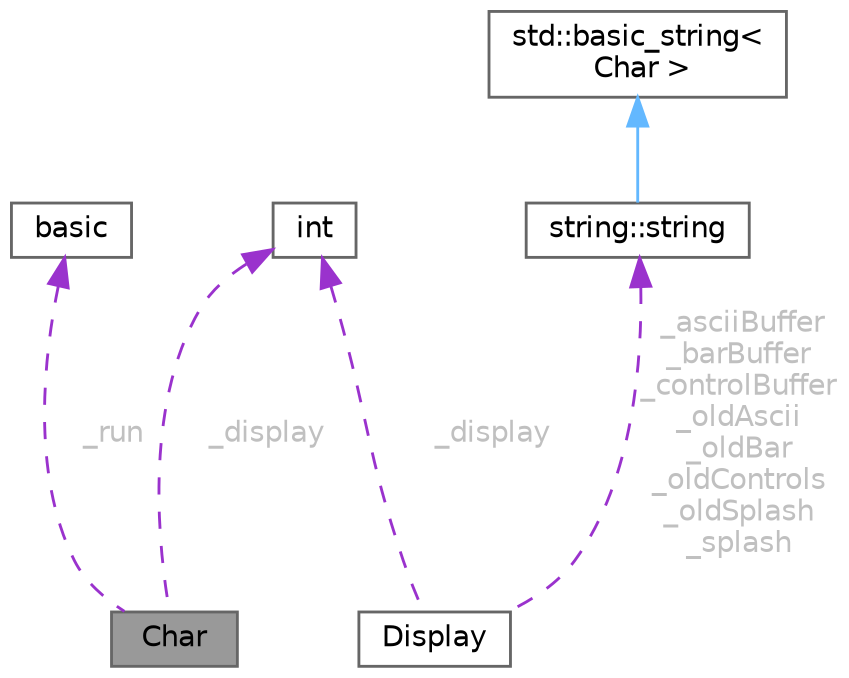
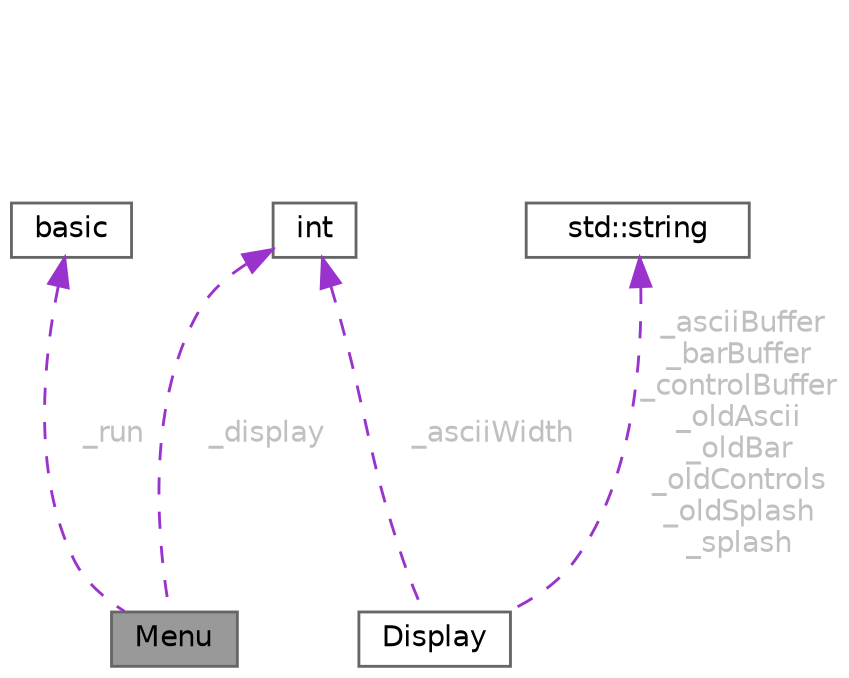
(638, 54) -> none
(638, 230) -> (638, 230)
(489, 435) -> (489, 435)
(174, 639) -> (174, 639)
